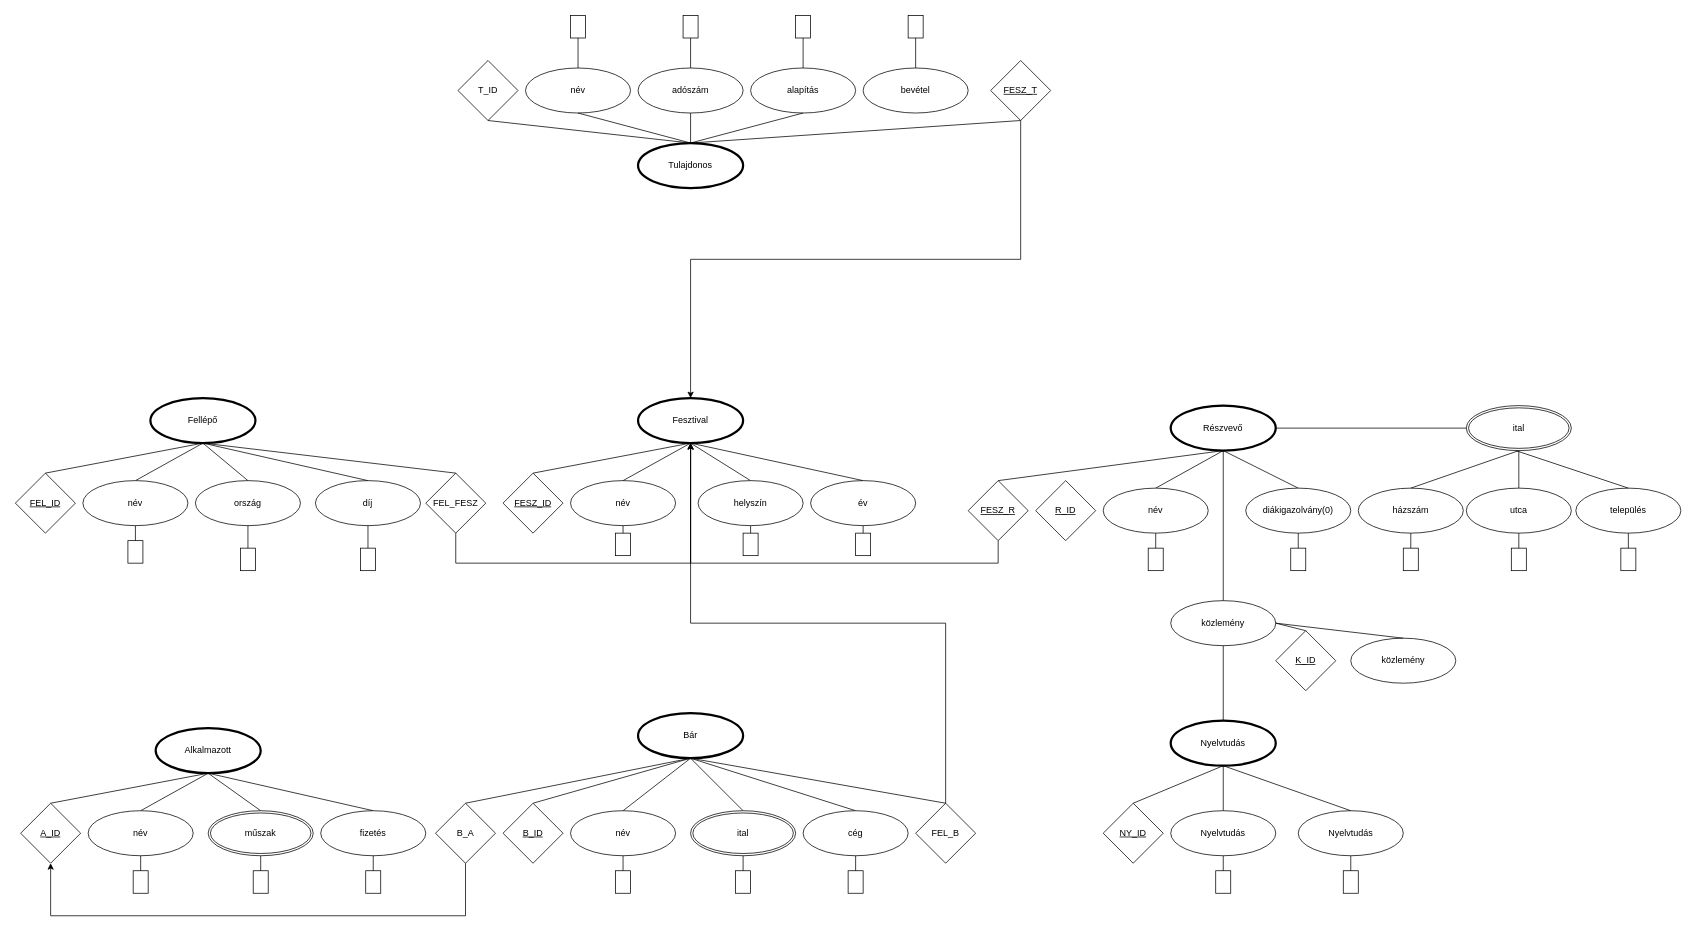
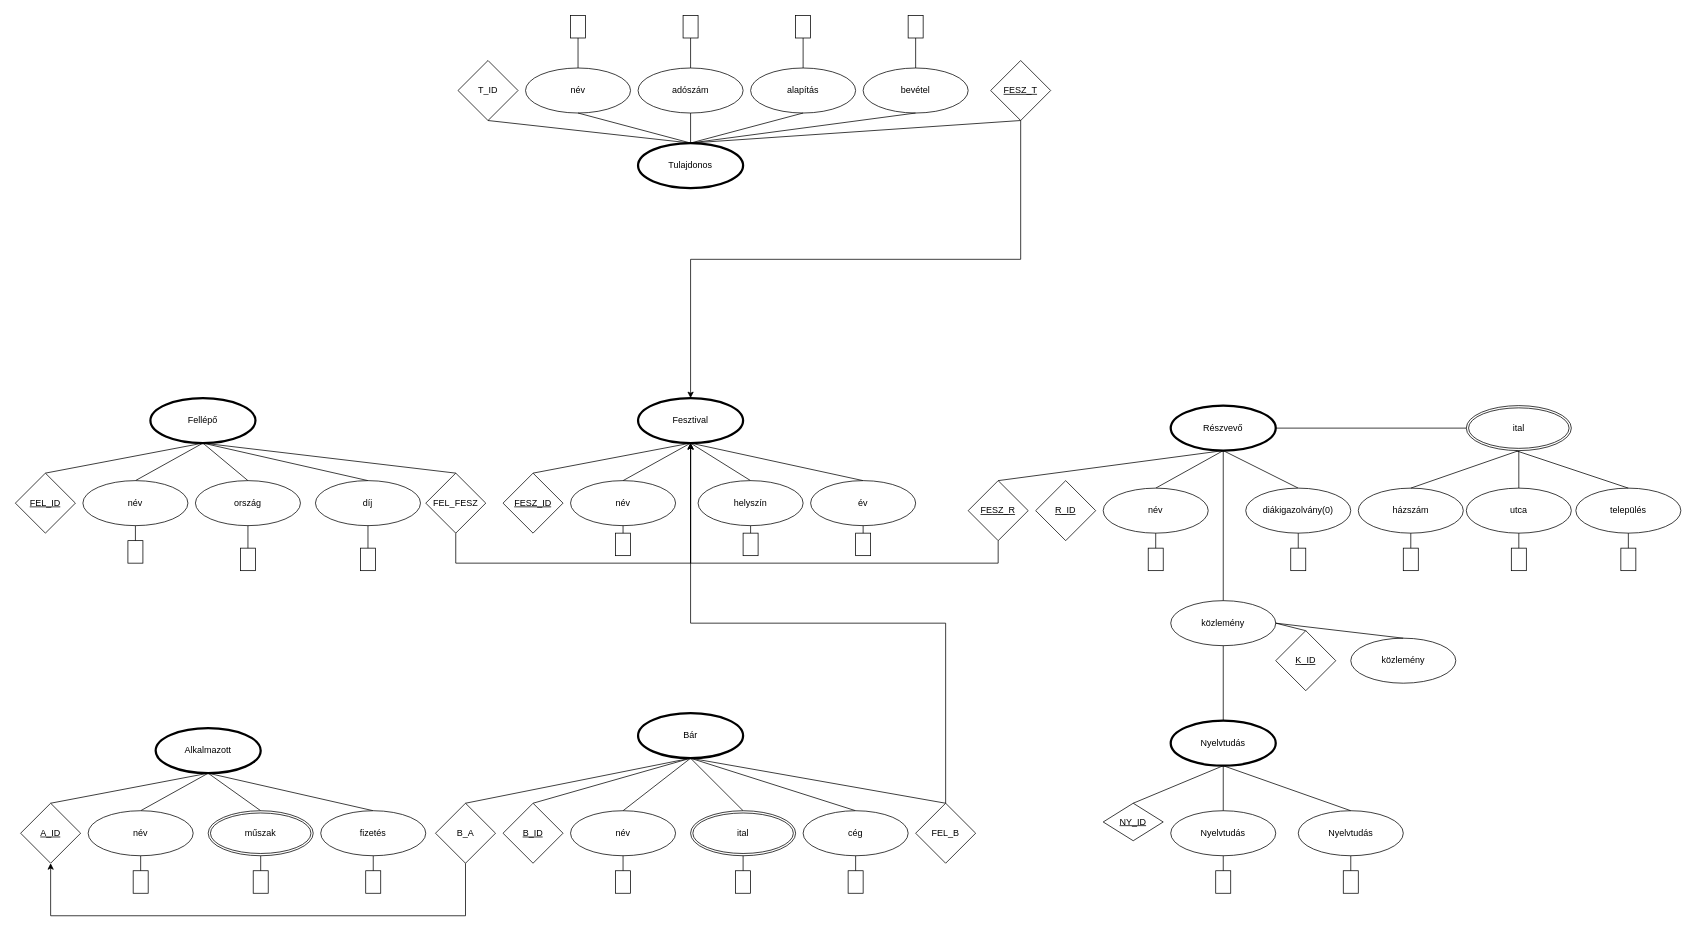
none -> (816, 126)
(1133, 833) -> (1133, 822)
